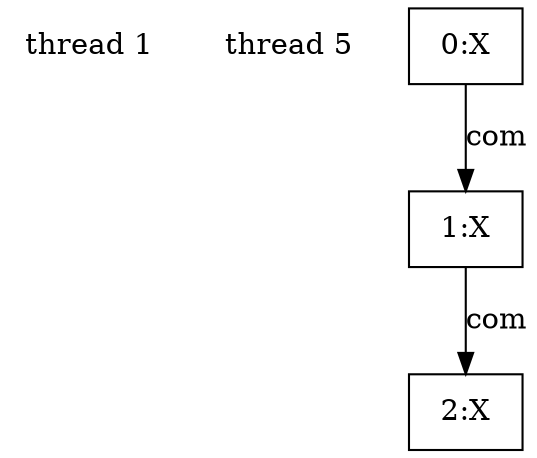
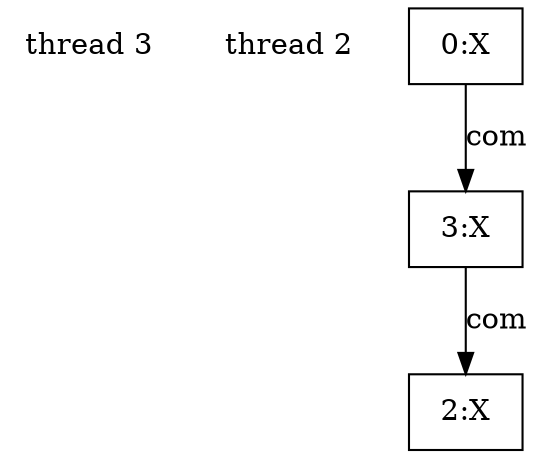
(89, 46) -> (89, 46)
(289, 46) -> (289, 46)
(466, 229) -> (466, 229)
